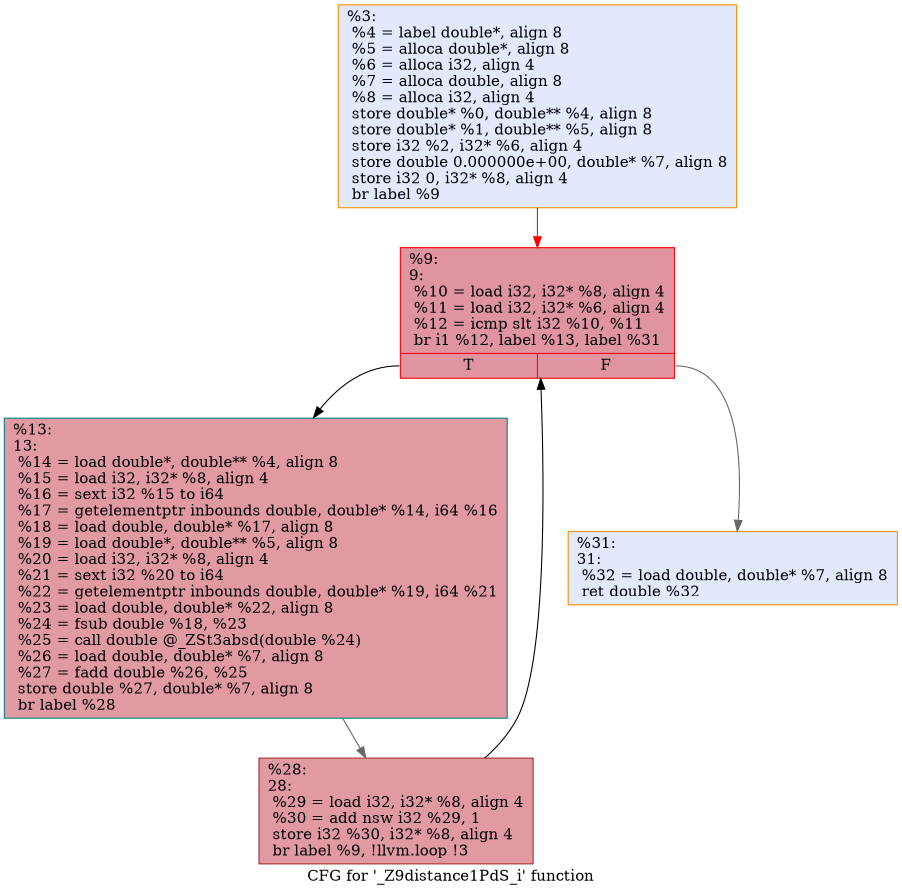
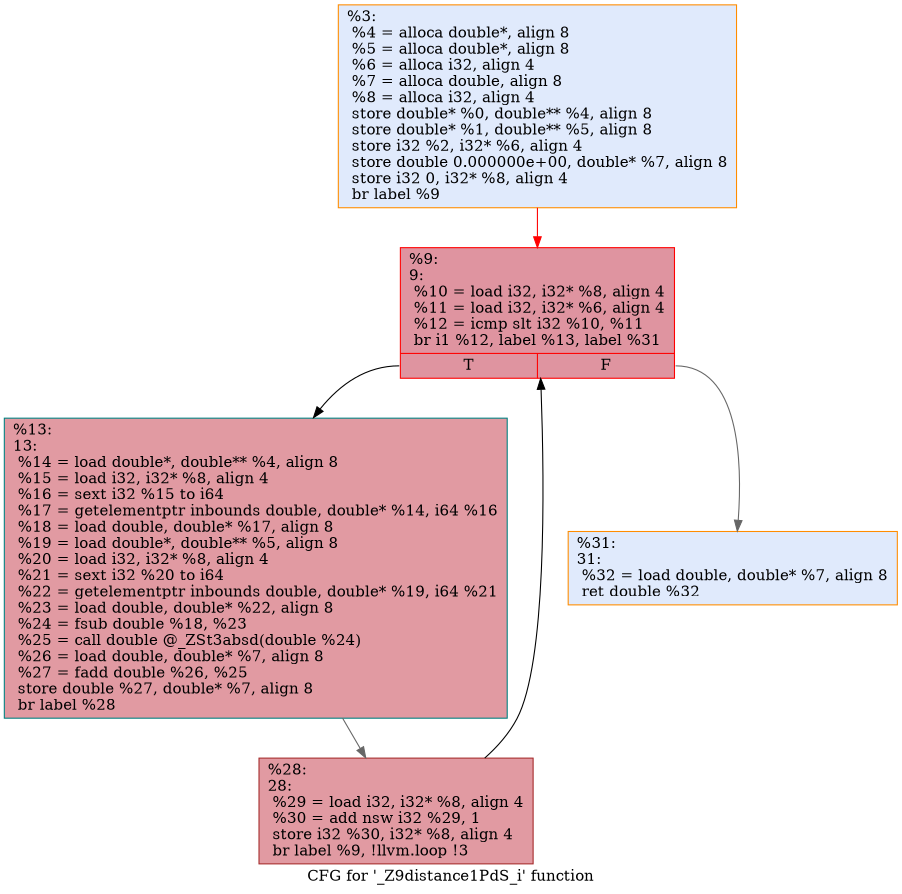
(455, 33) -> (459, 33)
